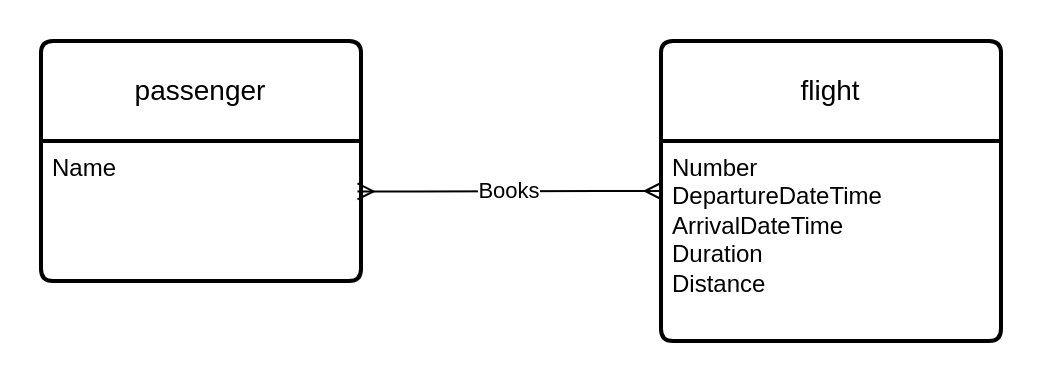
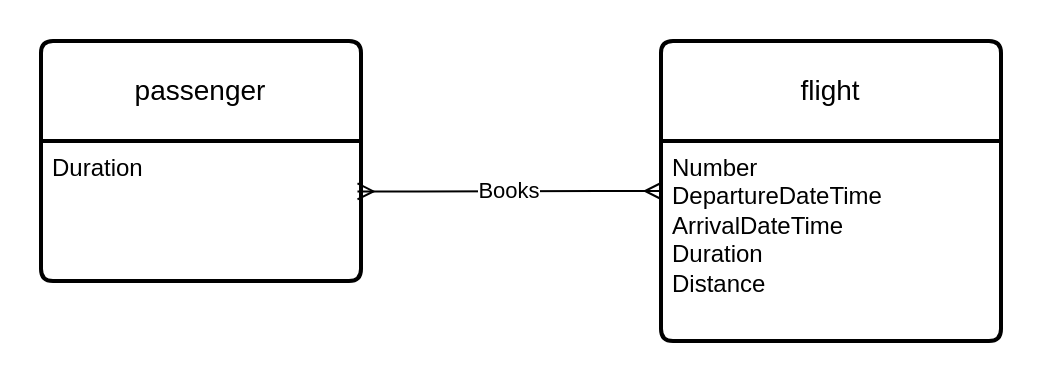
(80, 169) -> (104, 169)
